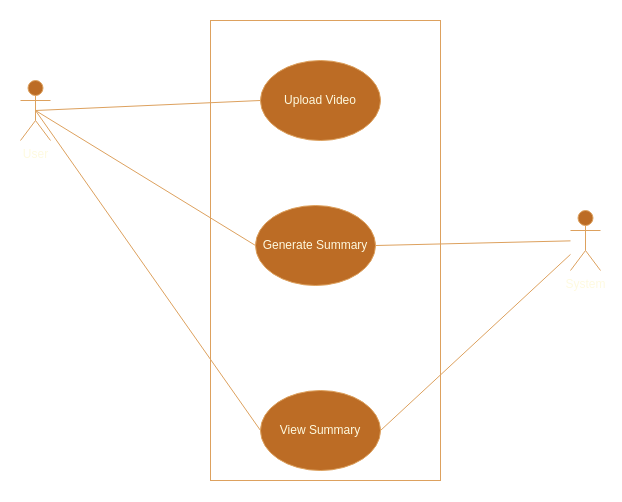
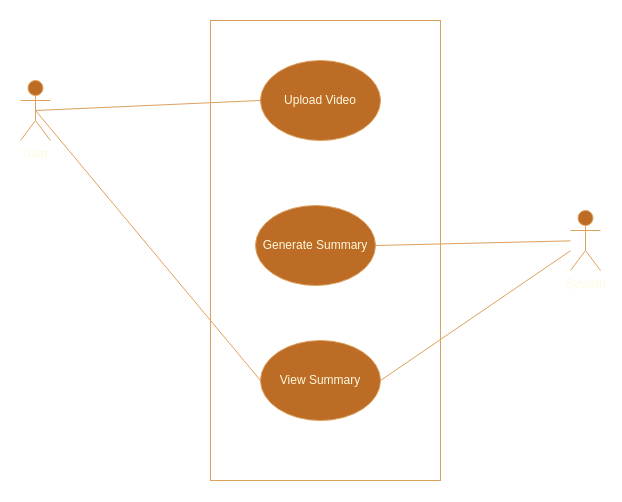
(149, 180) -> none
(321, 431) -> (321, 381)
